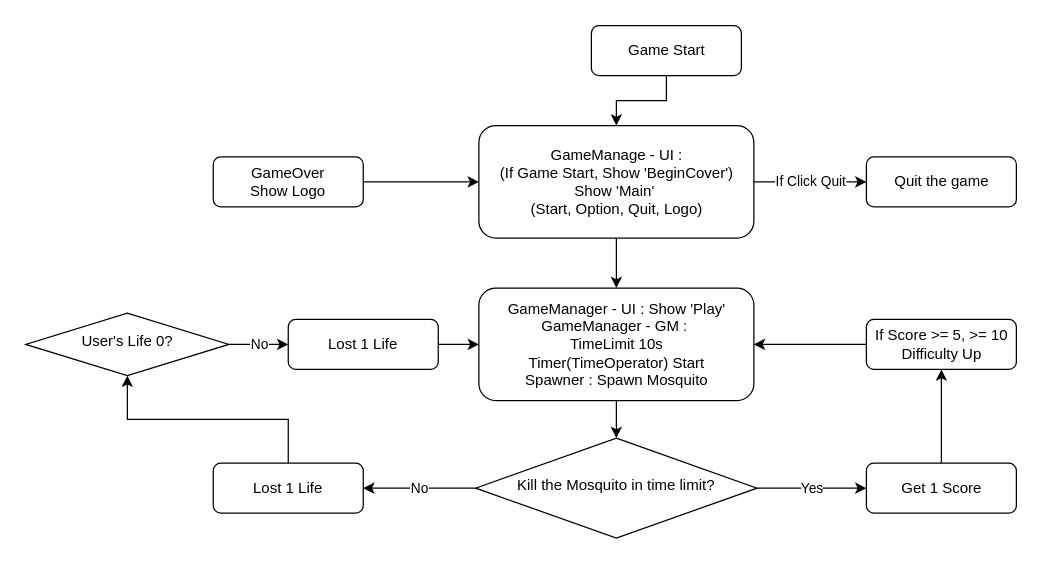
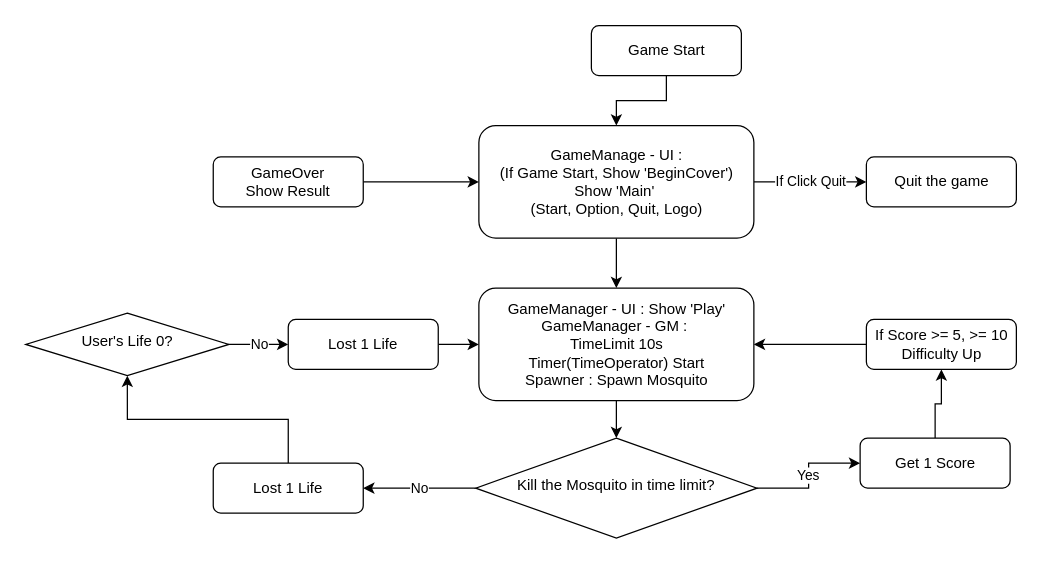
(288, 182) -> (288, 182)
(941, 488) -> (935, 463)
